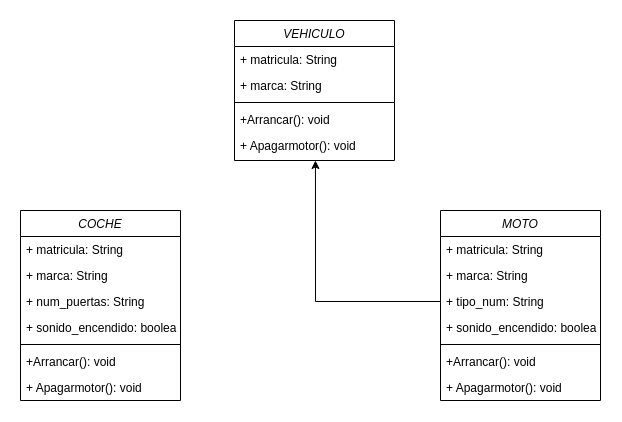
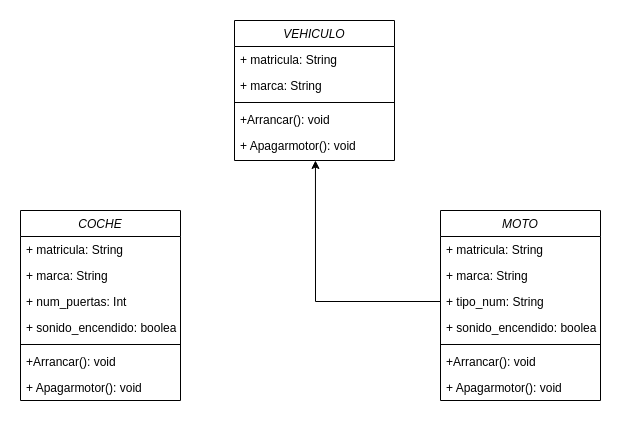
(90, 302) -> (82, 302)
